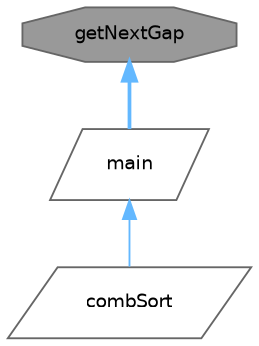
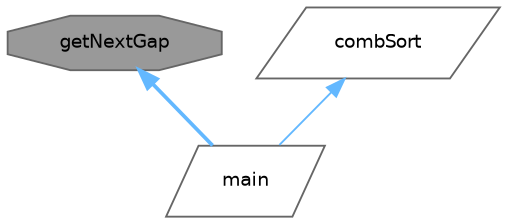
(129, 243) -> (305, 119)
